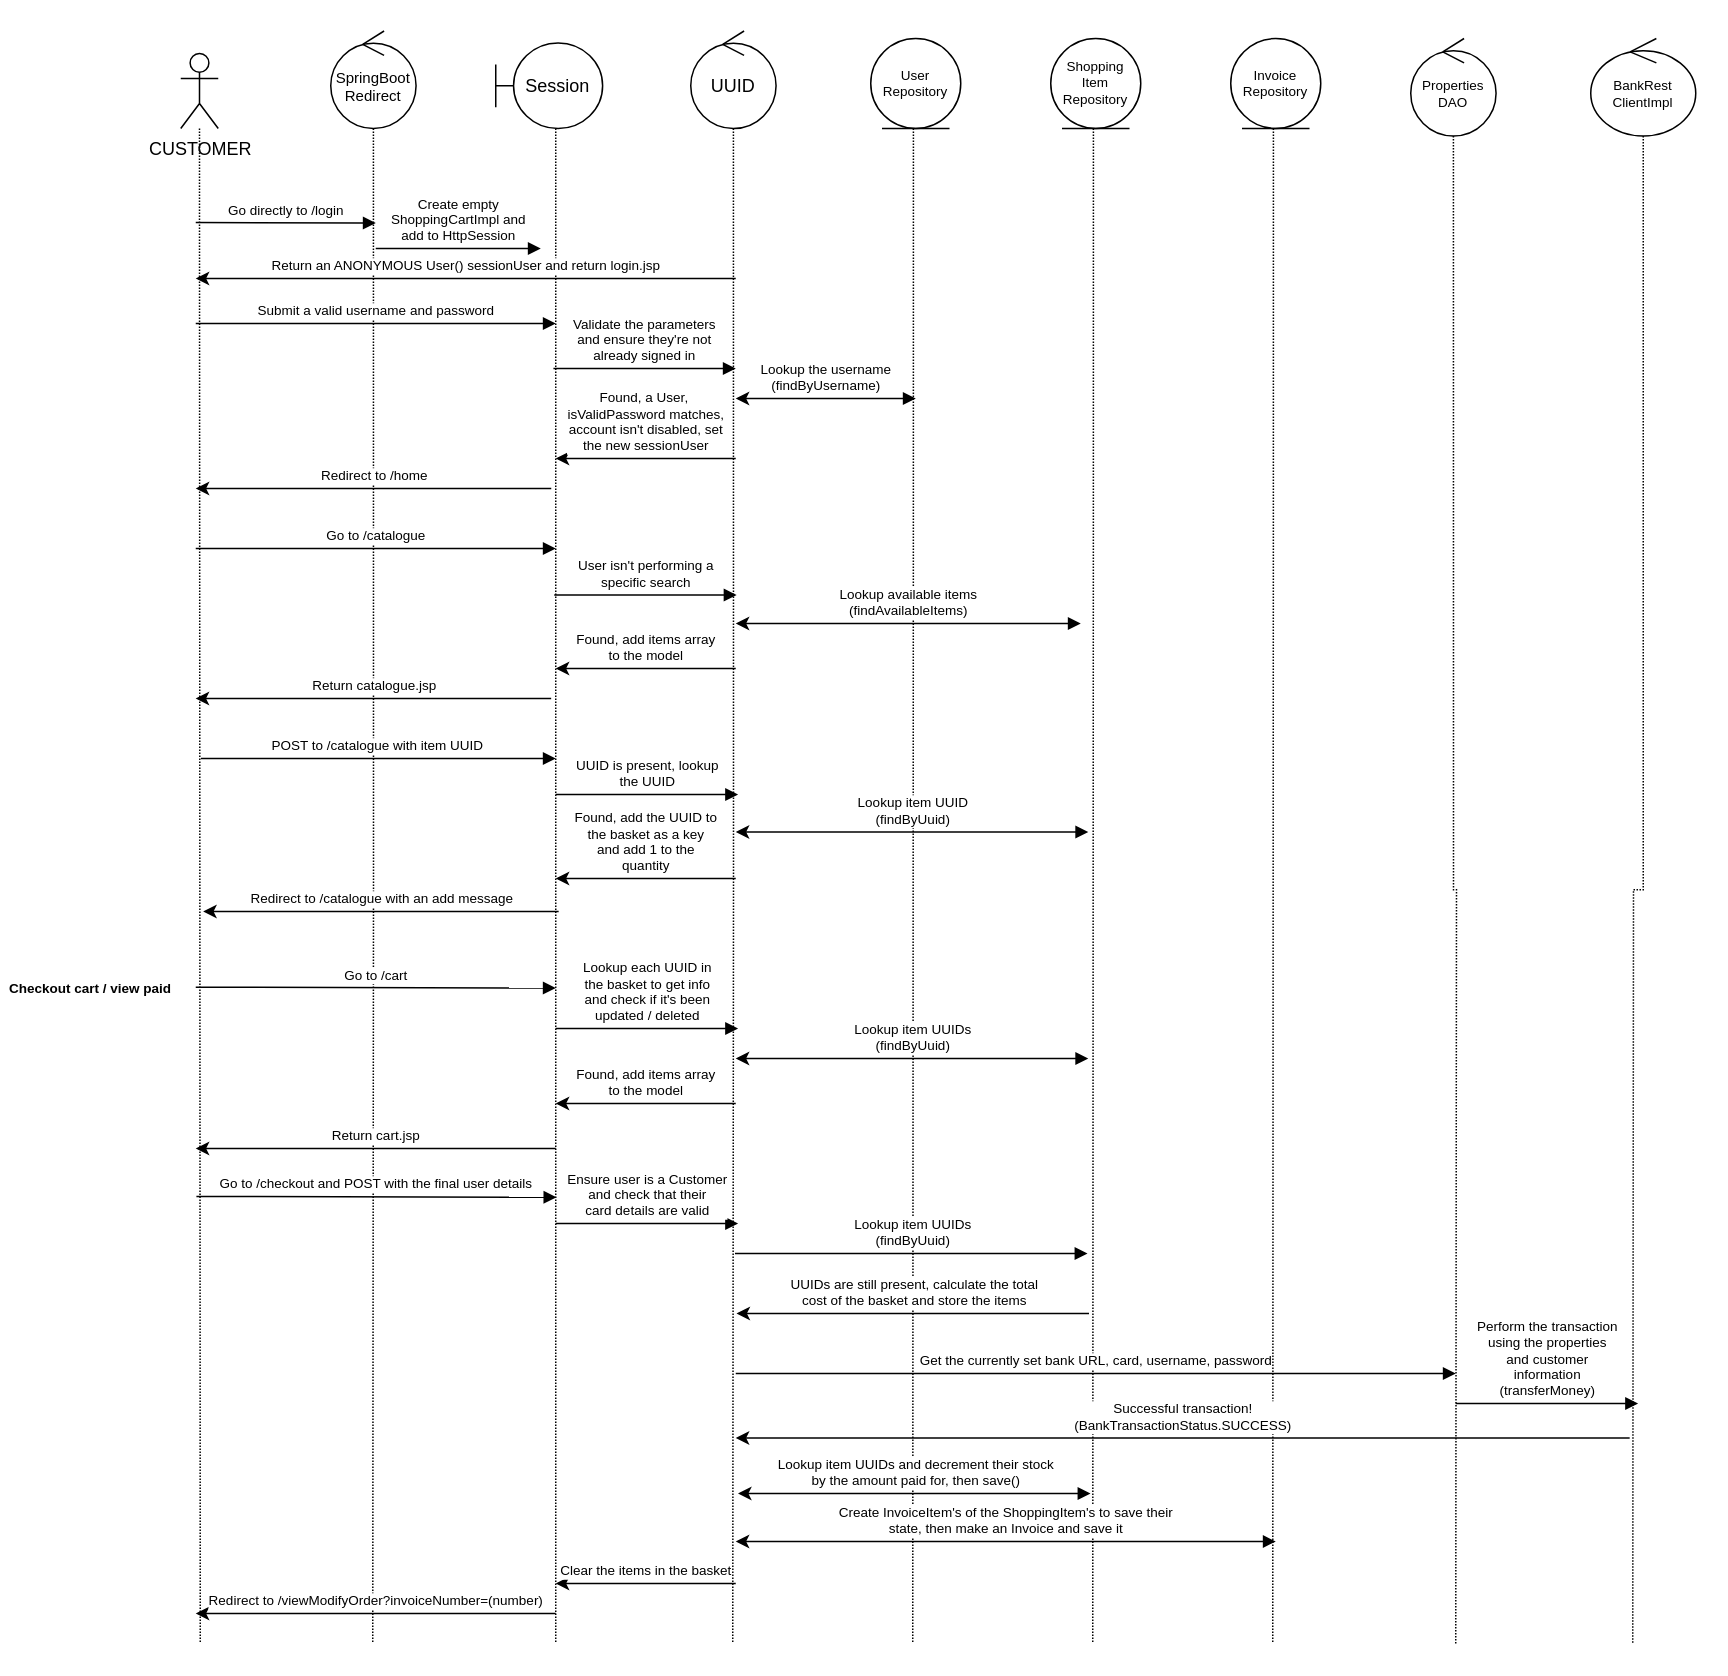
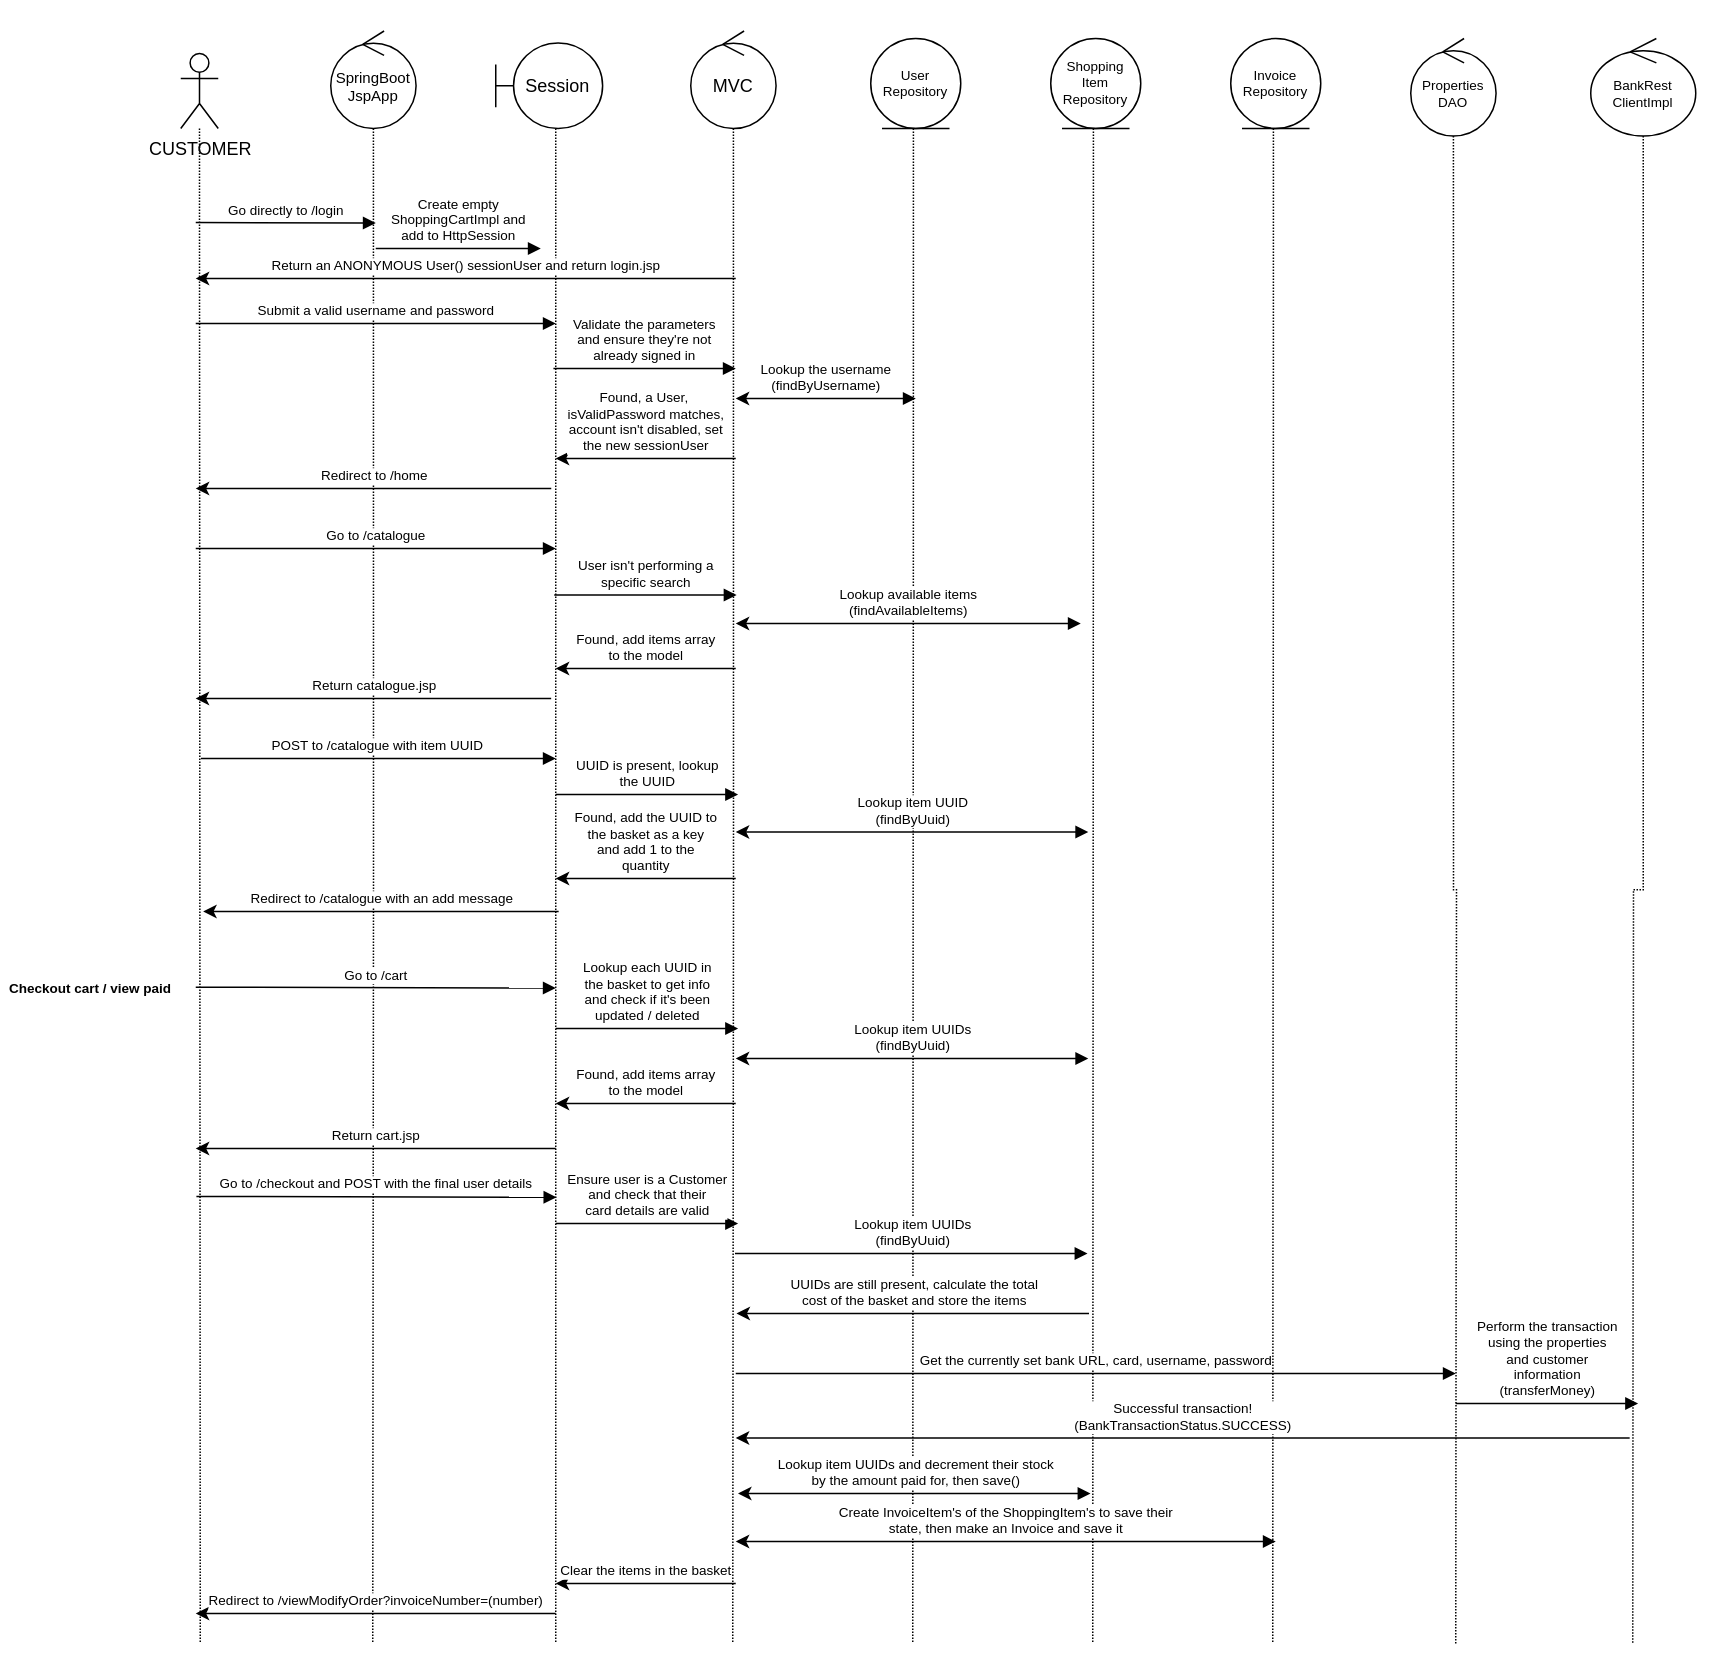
(374, 86) -> (374, 86)
(734, 86) -> (734, 86)
